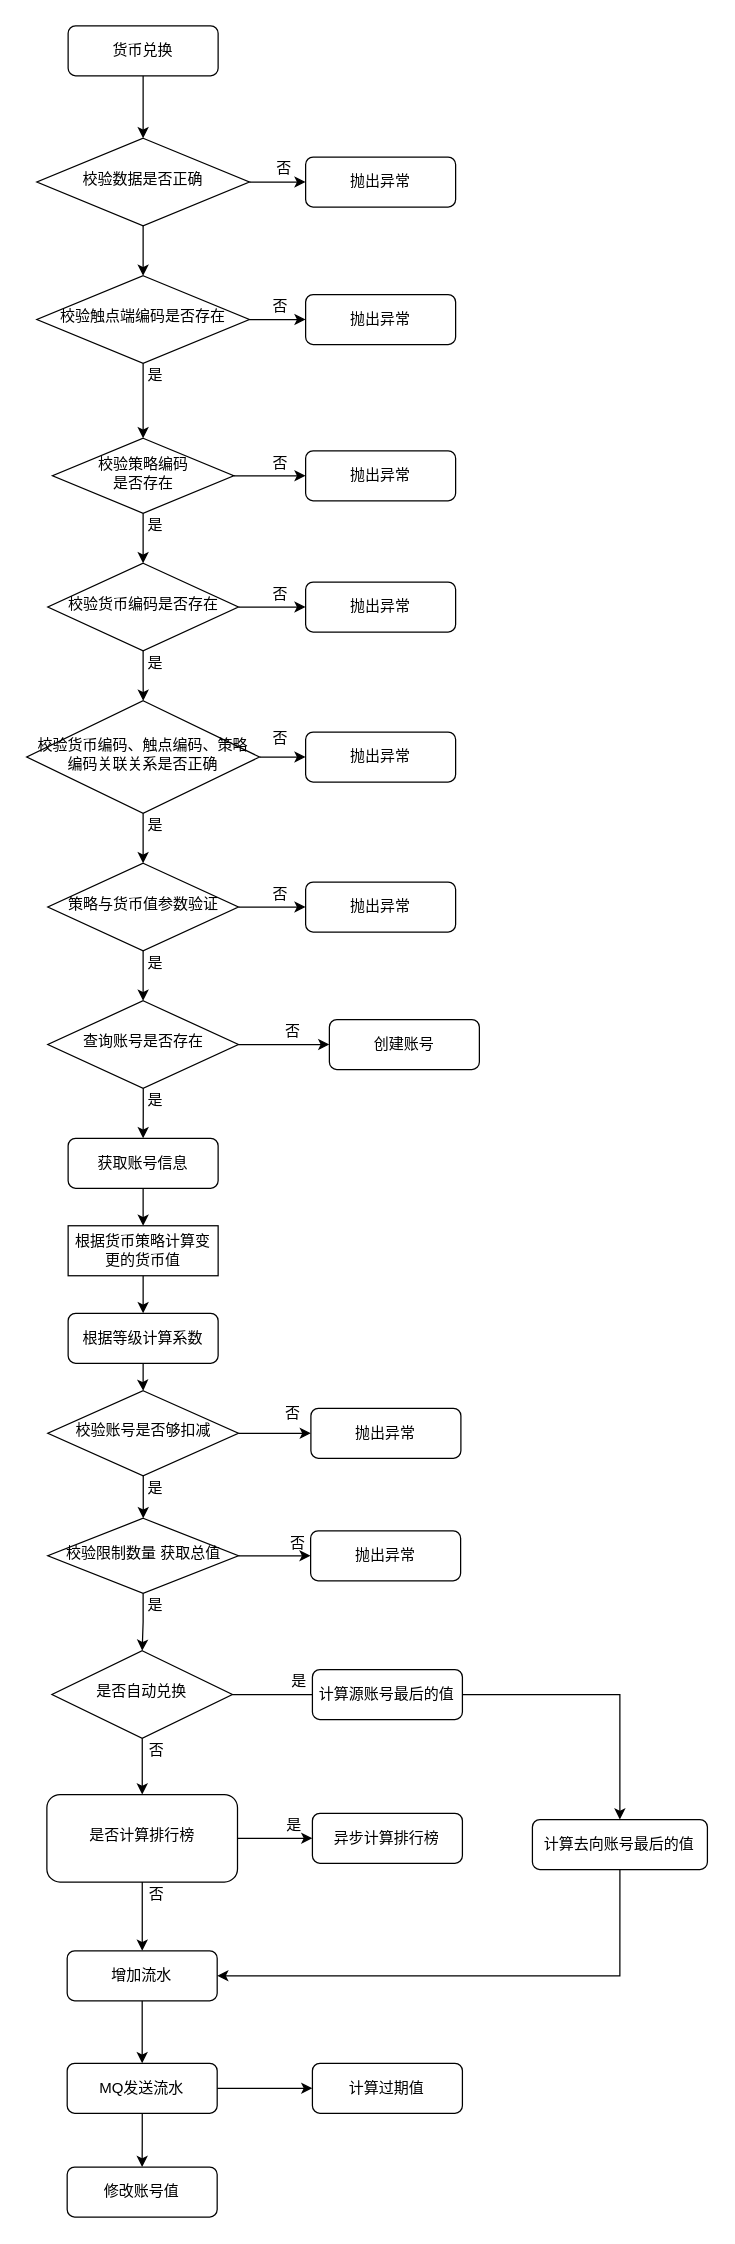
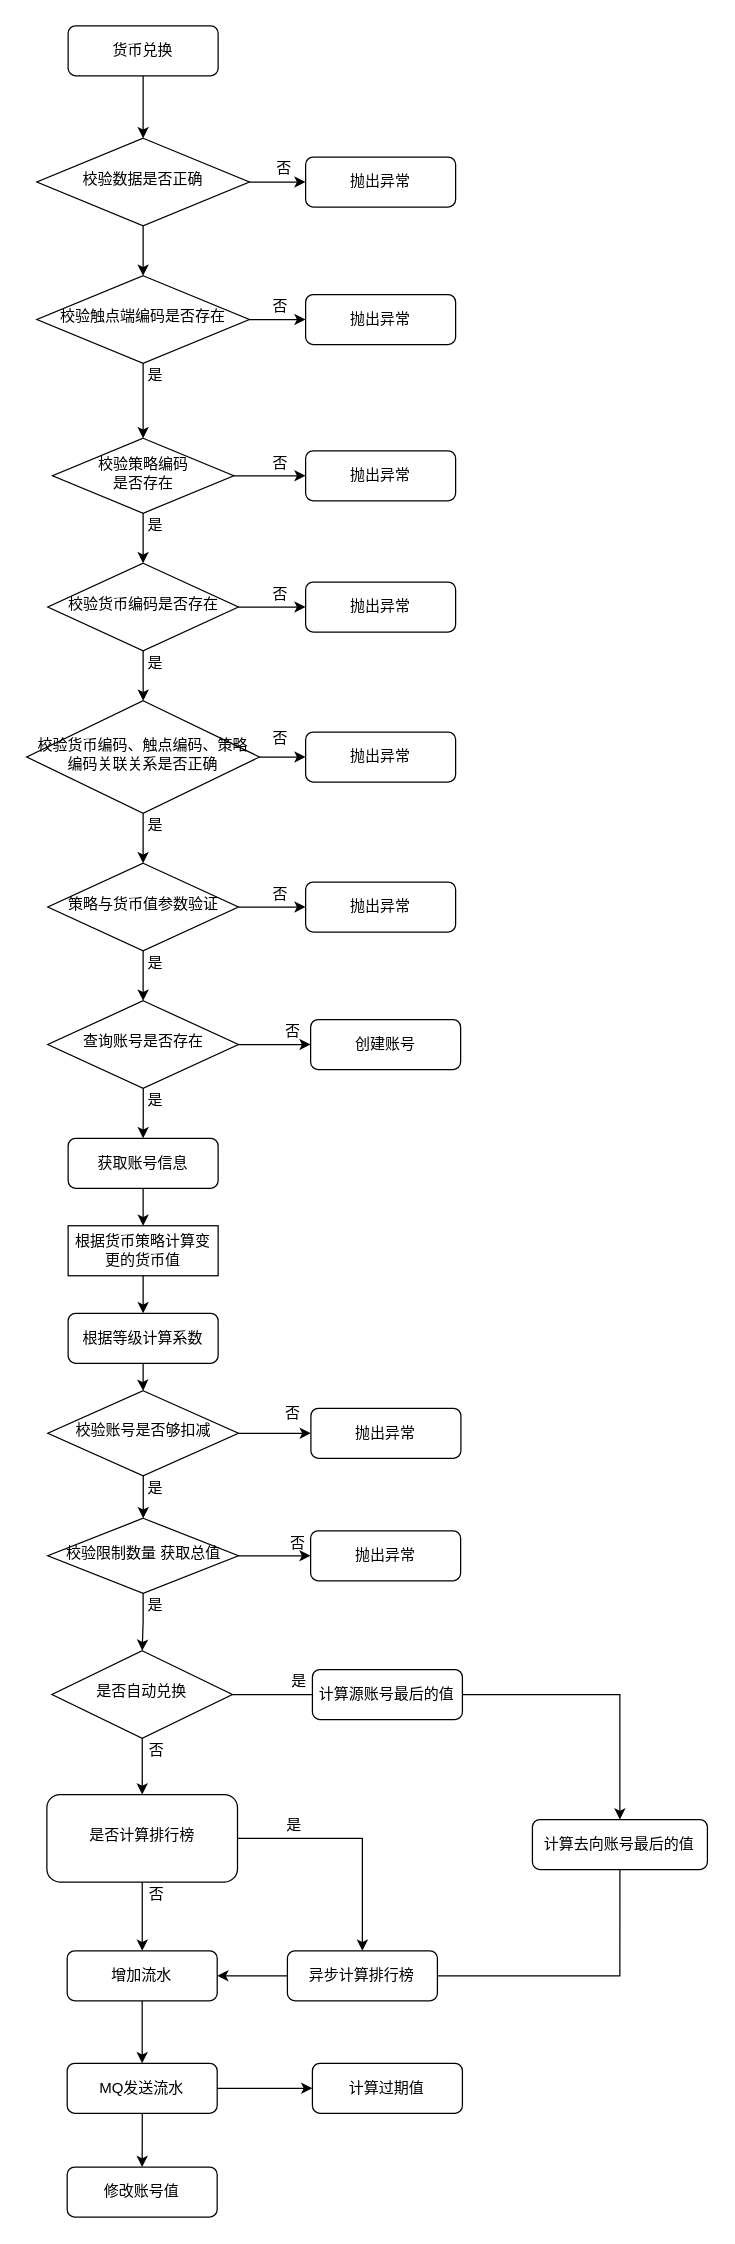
(404, 1044) -> (386, 1044)
(387, 1838) -> (362, 1976)
